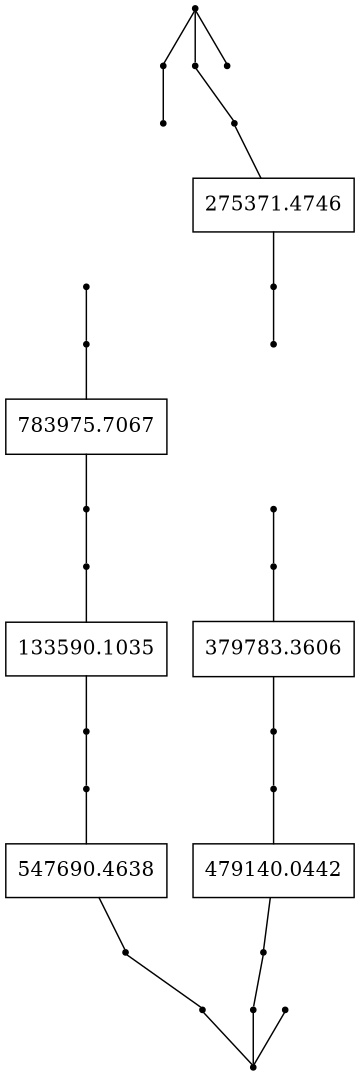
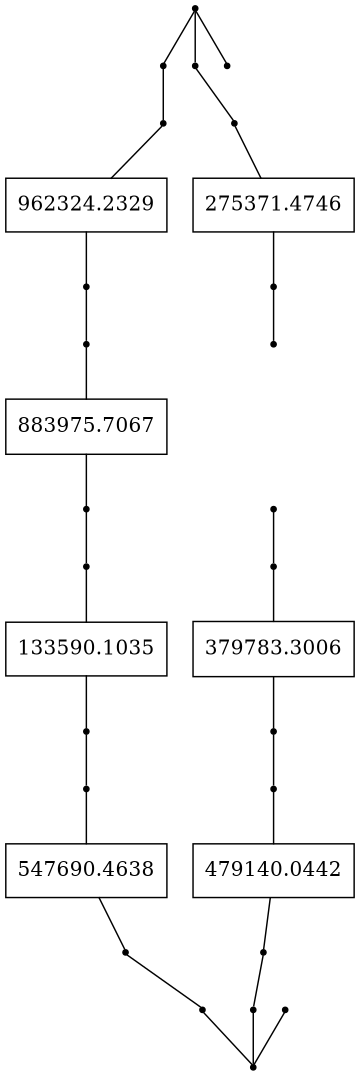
none -> (86, 205)
(86, 427) -> (86, 427)
(274, 649) -> (274, 649)
